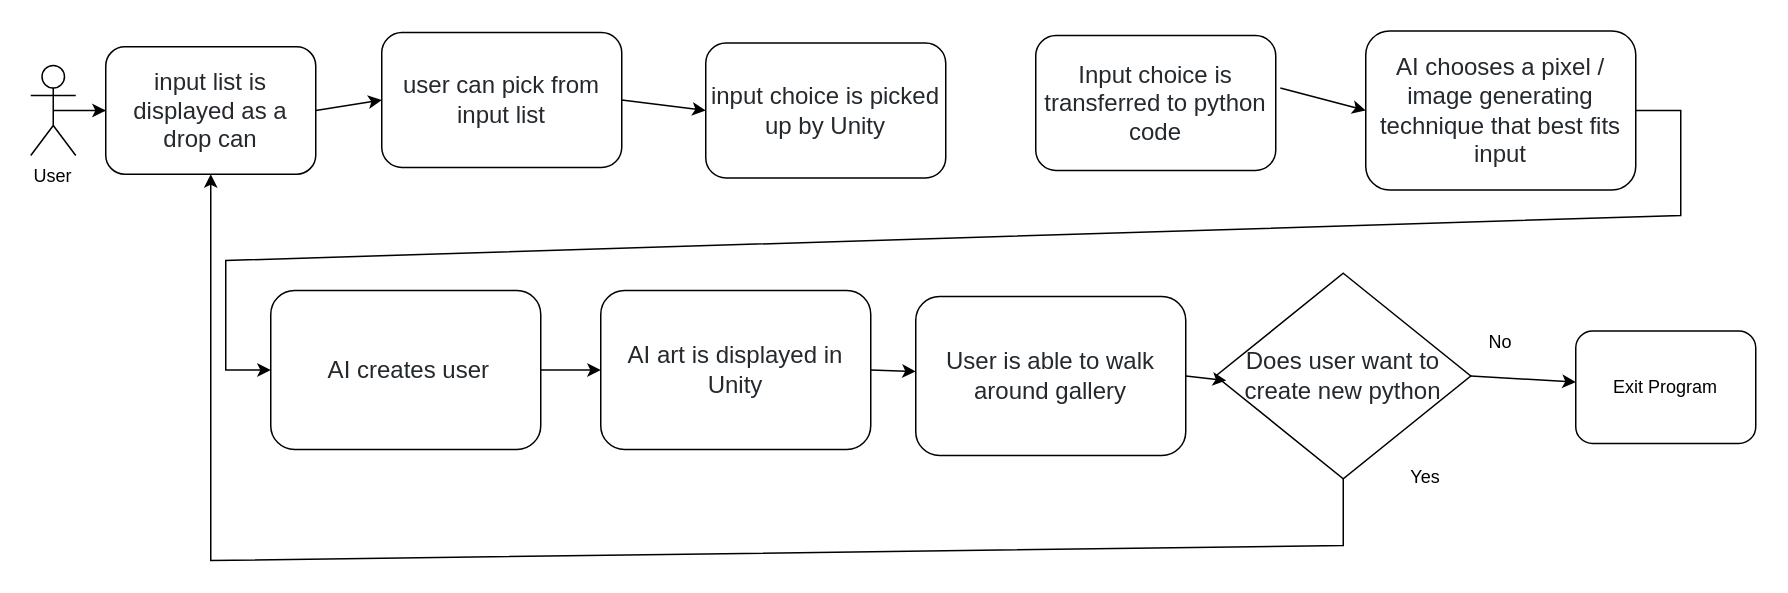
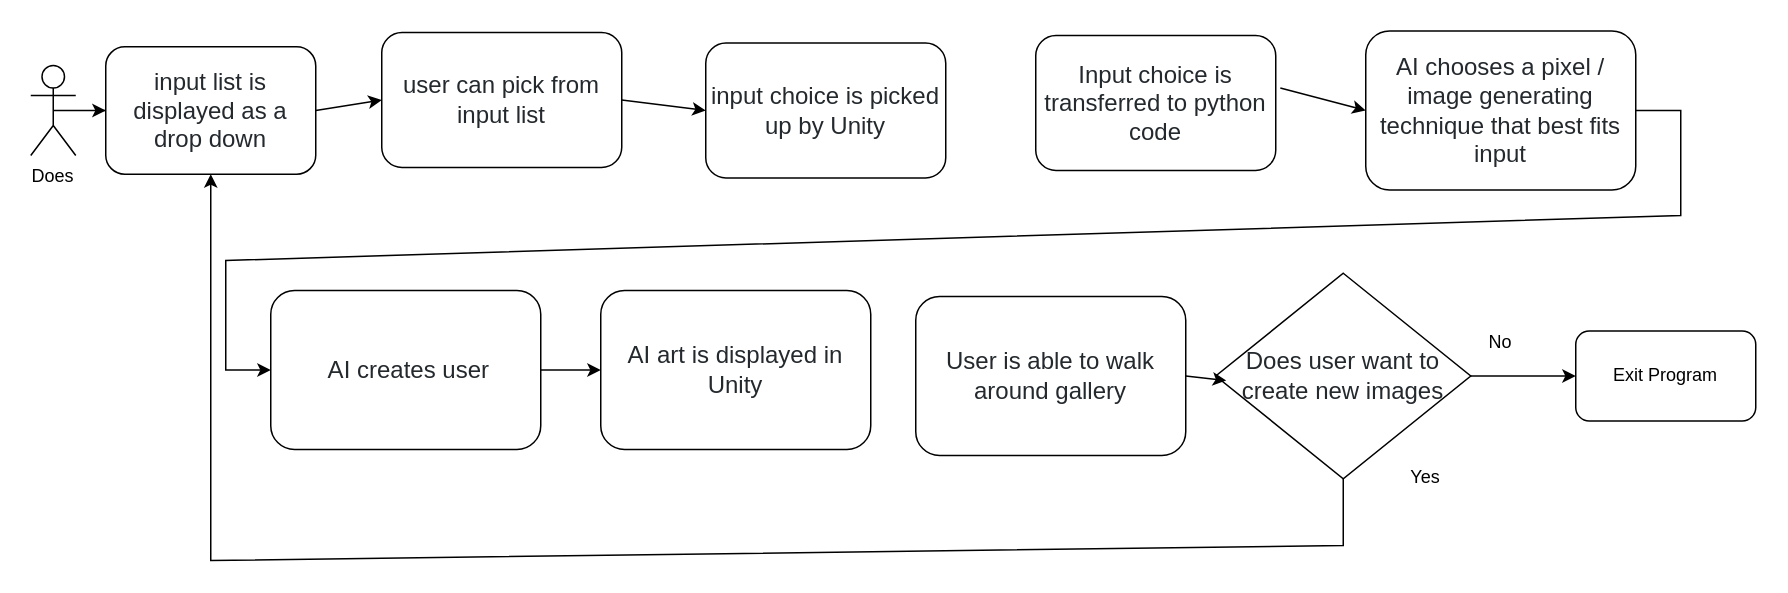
(211, 110) -> (211, 110)
(53, 176) -> (53, 176)
(888, 370) -> none
(1343, 376) -> (1343, 376)
(1666, 387) -> (1666, 376)
